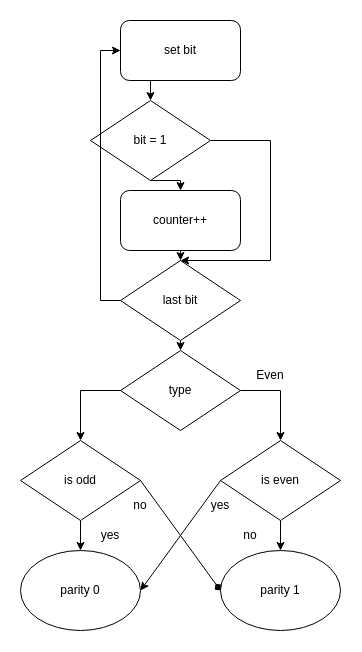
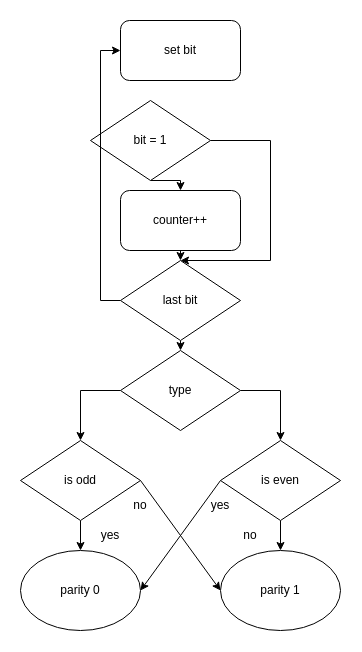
(151, 86) -> none
(271, 376) -> none
(215, 583) -> (216, 584)
